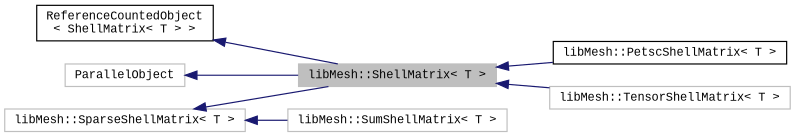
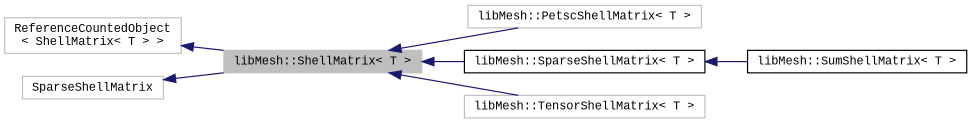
(125, 23) -> (93, 36)
(670, 53) -> (585, 17)
(125, 75) -> (93, 88)
(267, 97) -> (449, 62)
(125, 120) -> (585, 62)
(397, 120) -> (857, 62)
